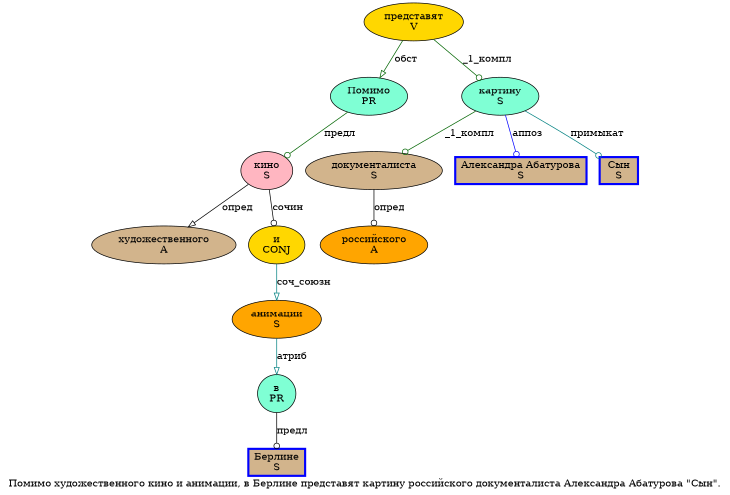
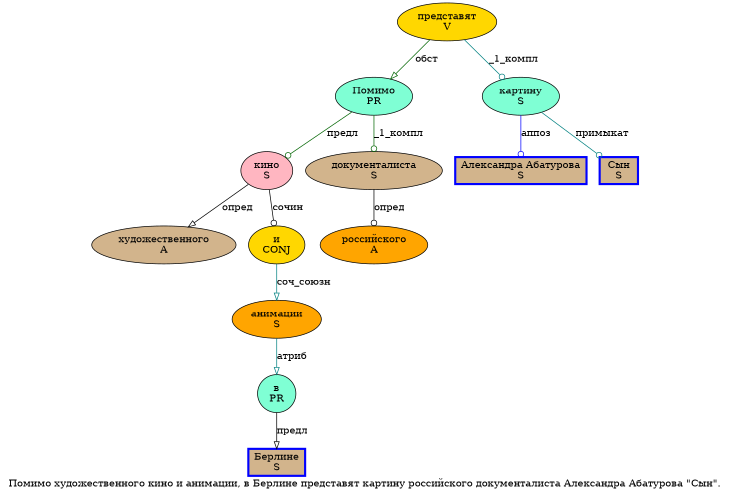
(455, 58) -> (482, 57)
(442, 131) -> (374, 130)
(277, 428) -> (277, 427)
